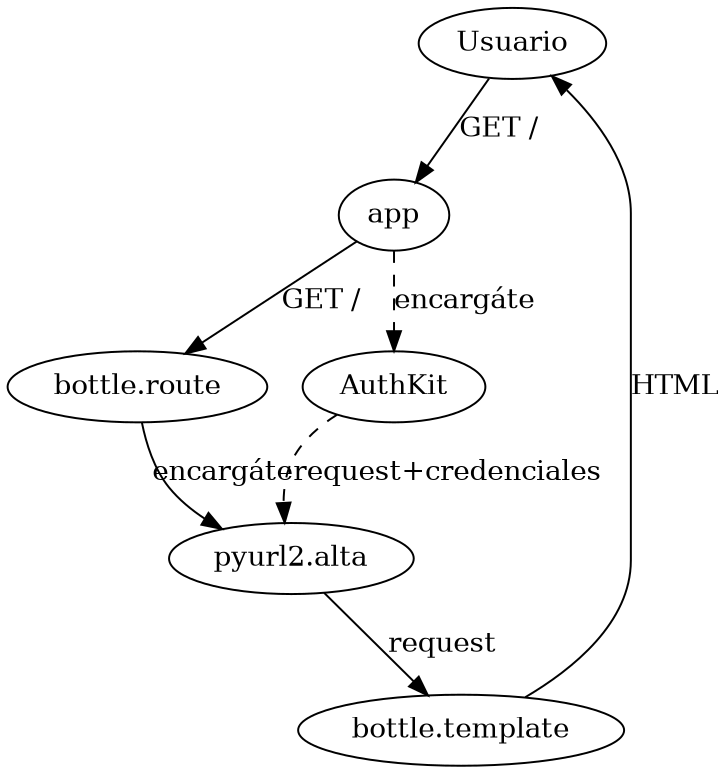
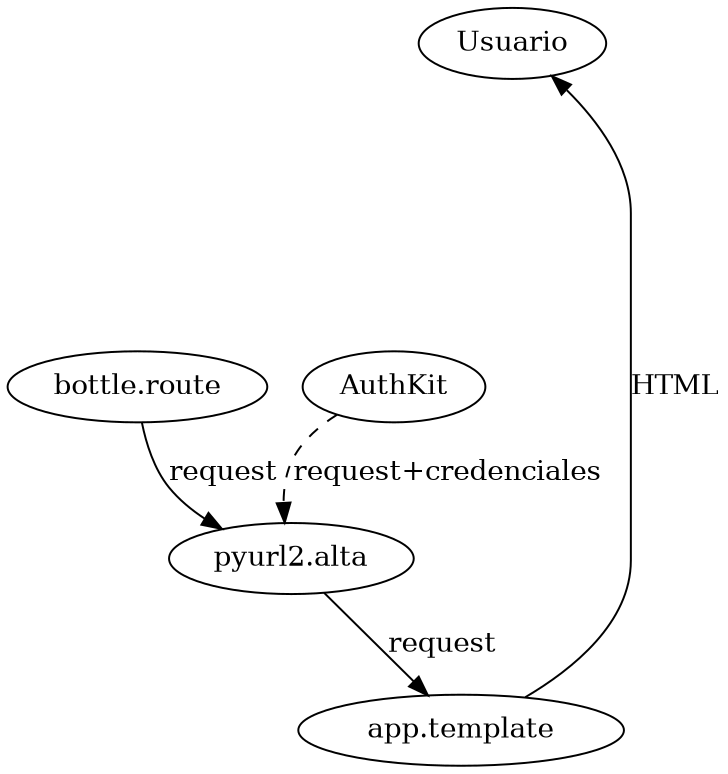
(394, 215) -> none
(223, 473) -> (223, 473)
(461, 730) -> (461, 730)
